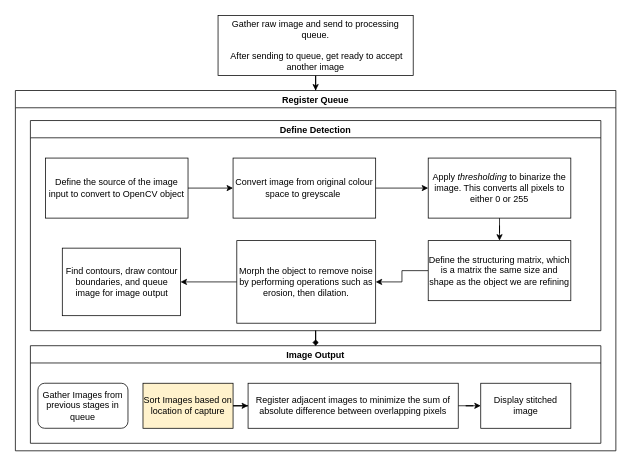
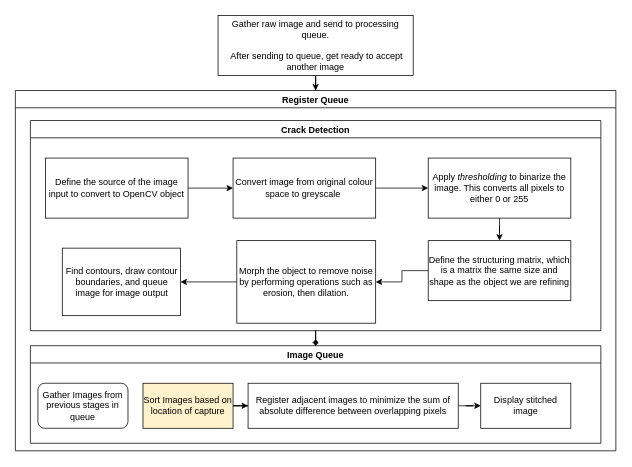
(315, 129) -> (315, 129)
(315, 354) -> (315, 354)
